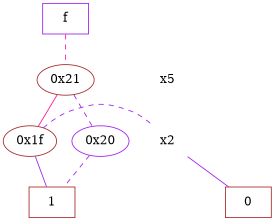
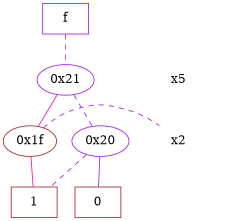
(66, 80) -> (66, 80)
(41, 172) -> (32, 172)
(208, 172) -> (99, 172)
